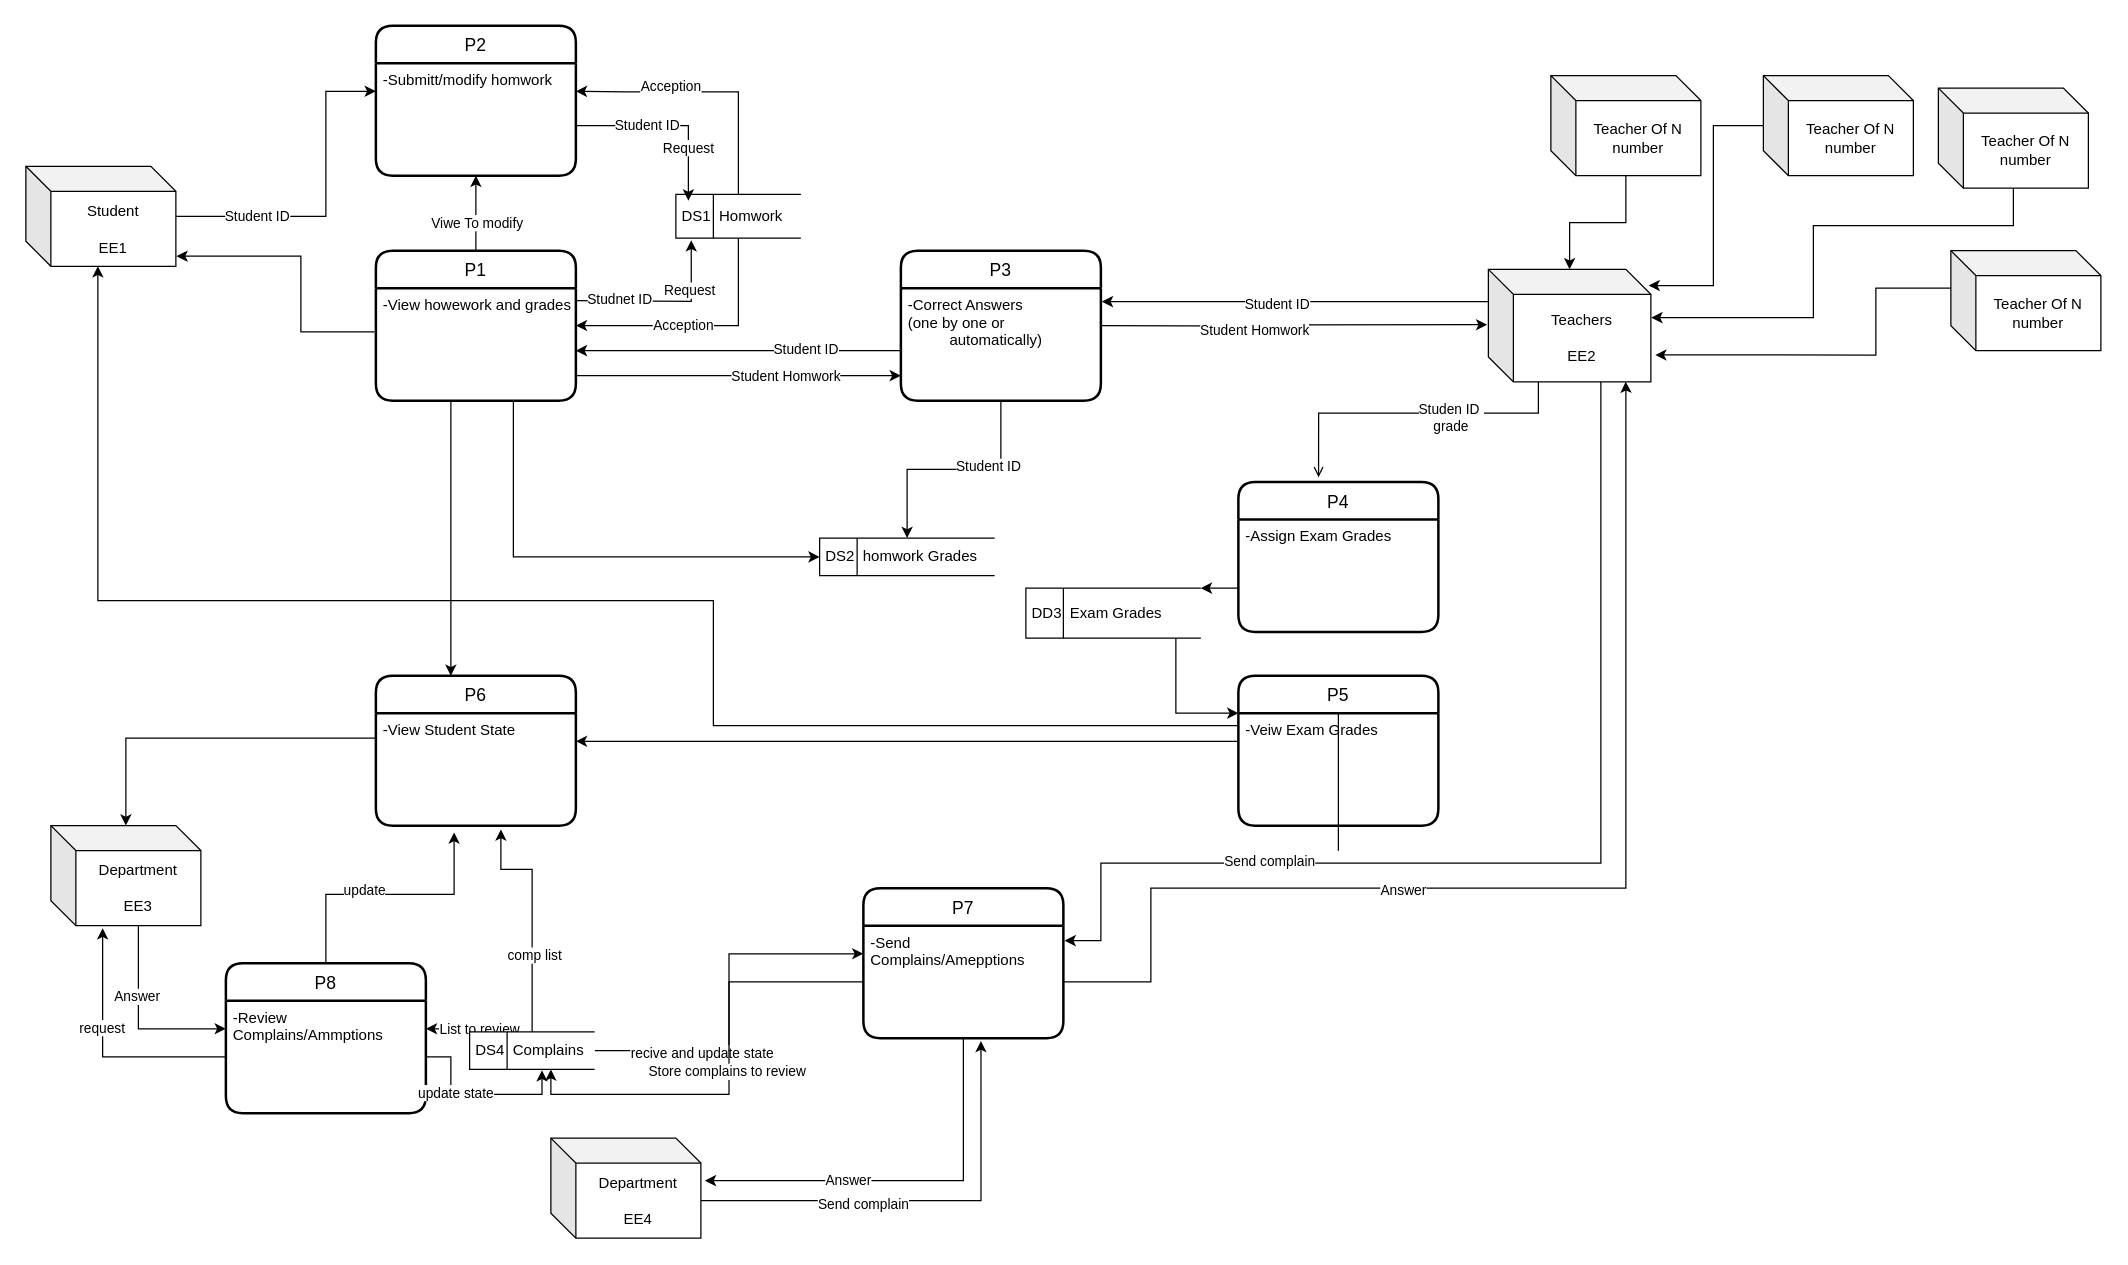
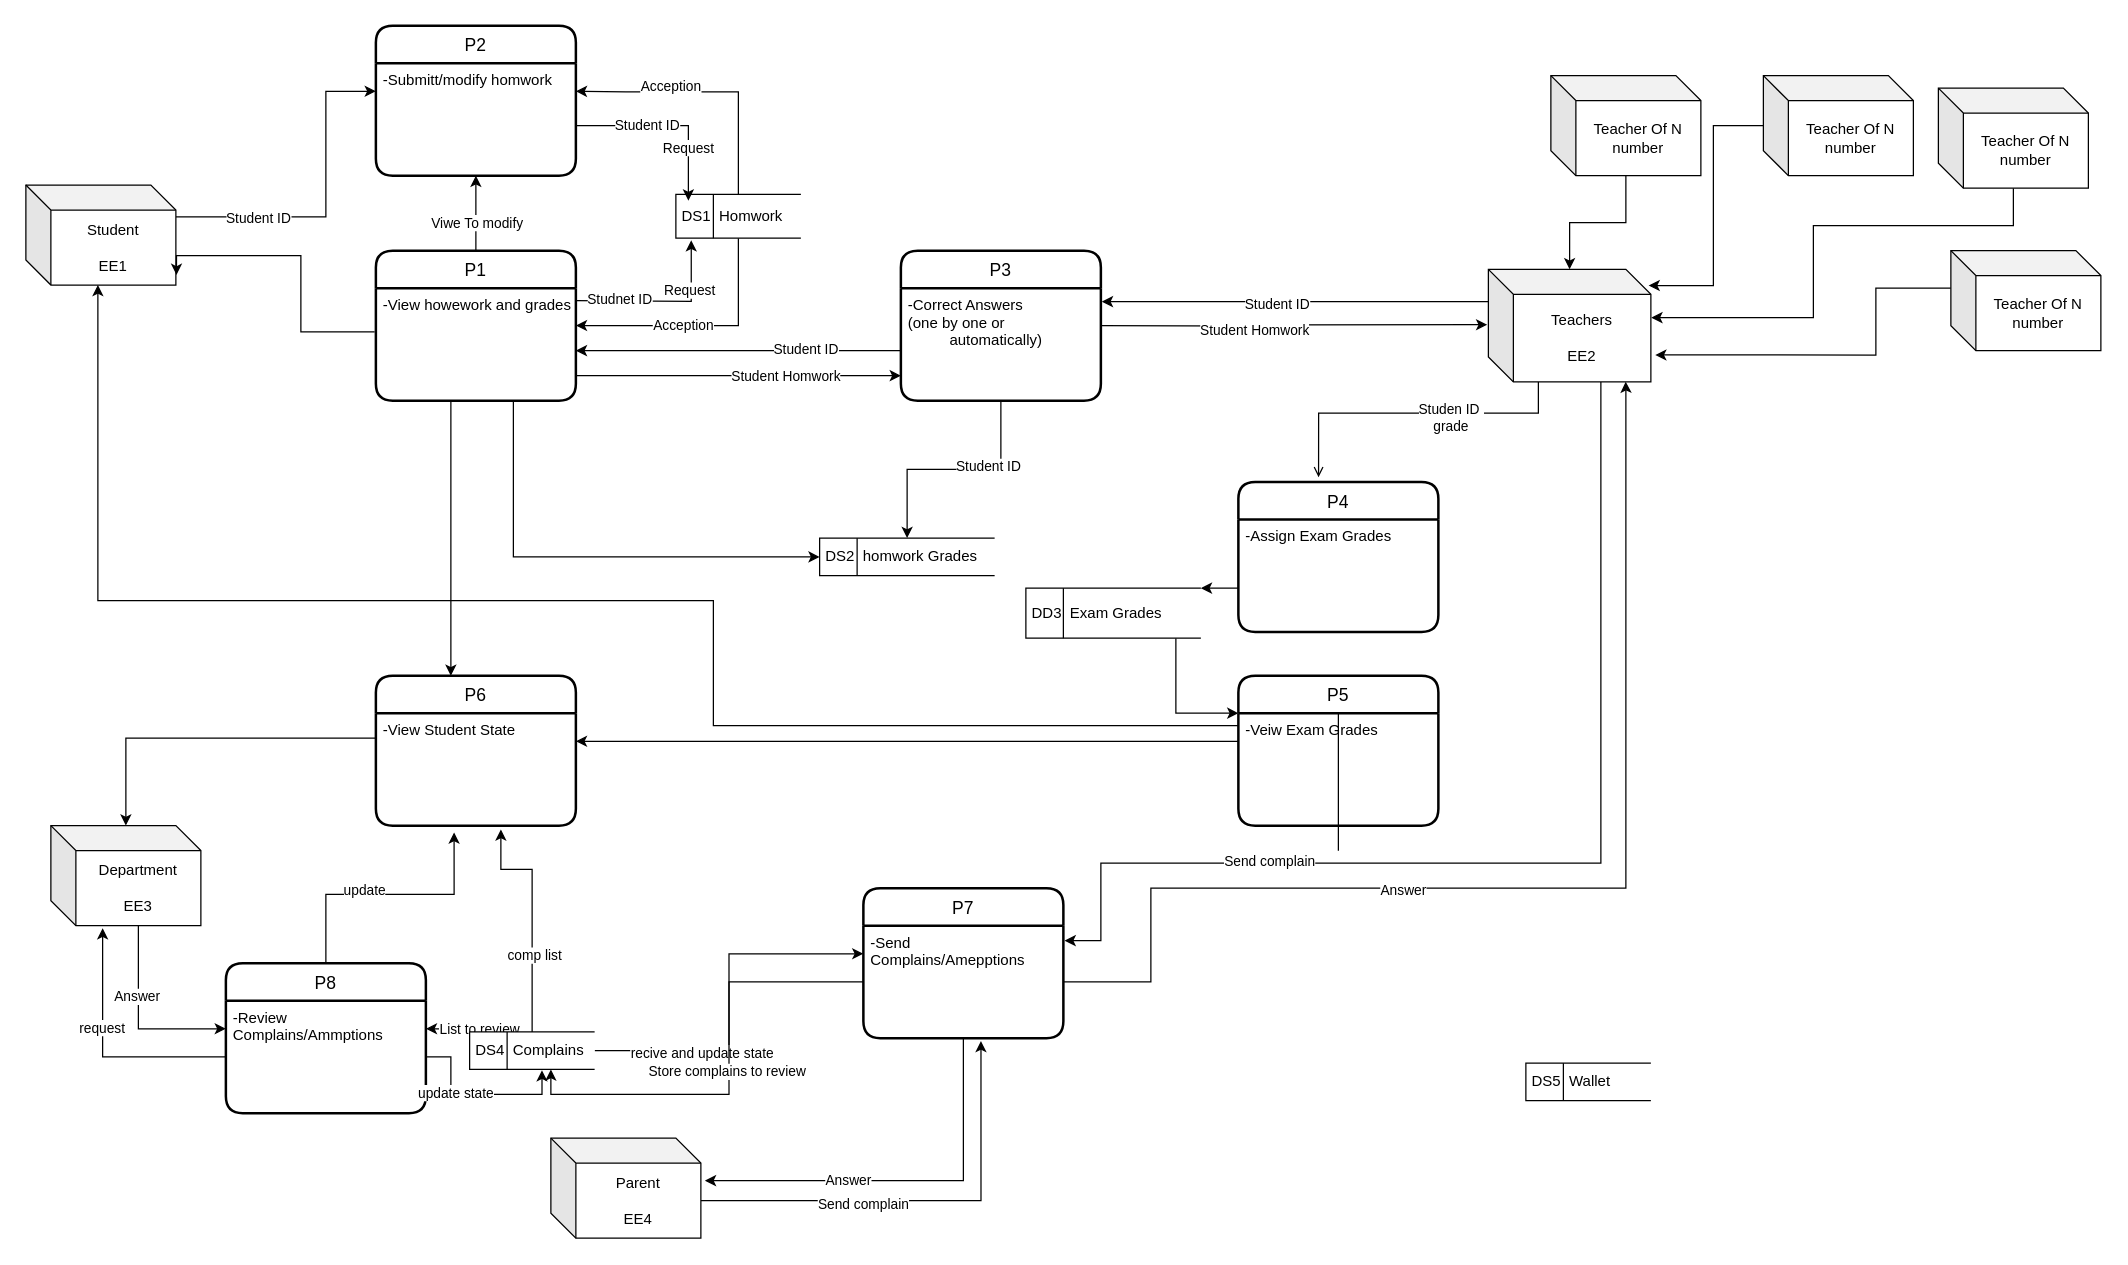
(101, 216) -> (101, 235)
none -> (1588, 1082)
(638, 1201) -> (638, 1201)
